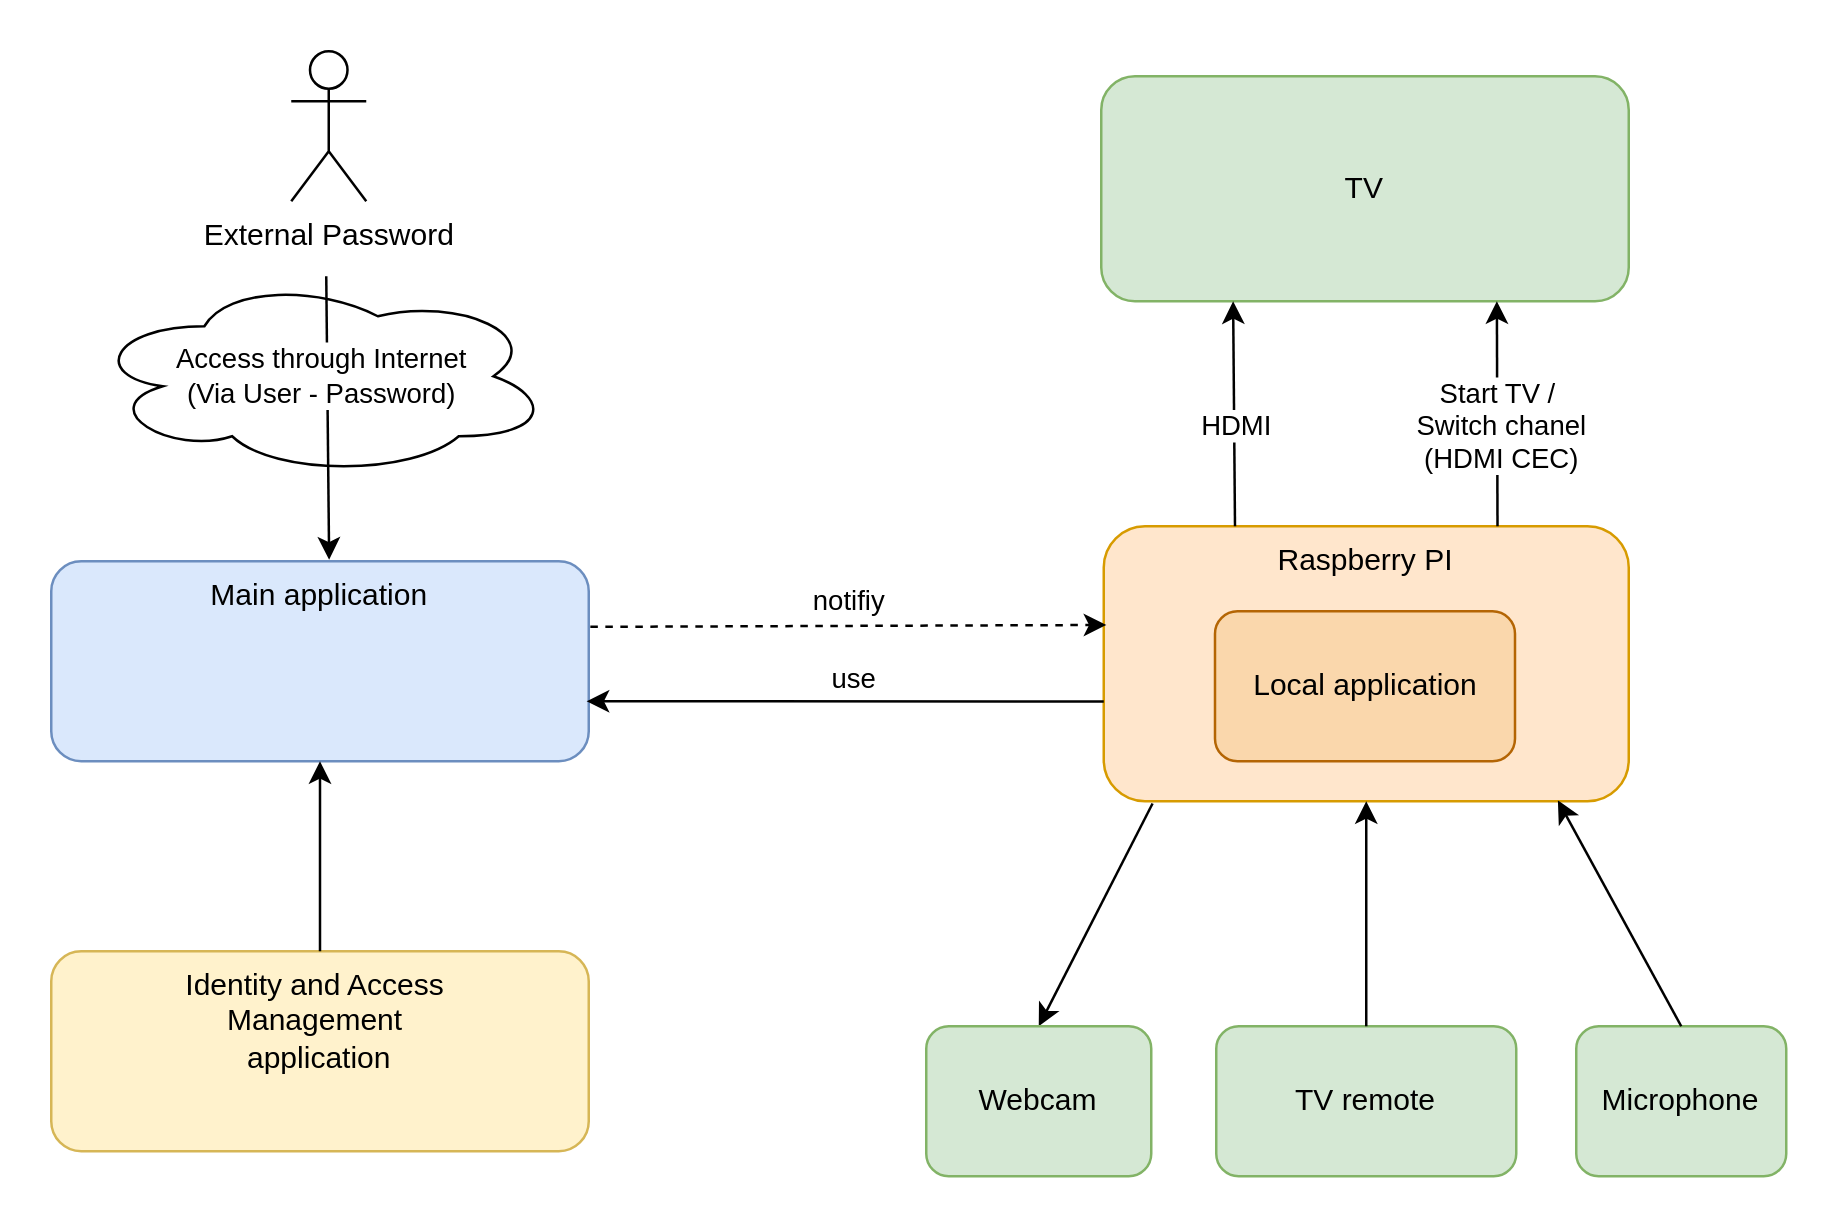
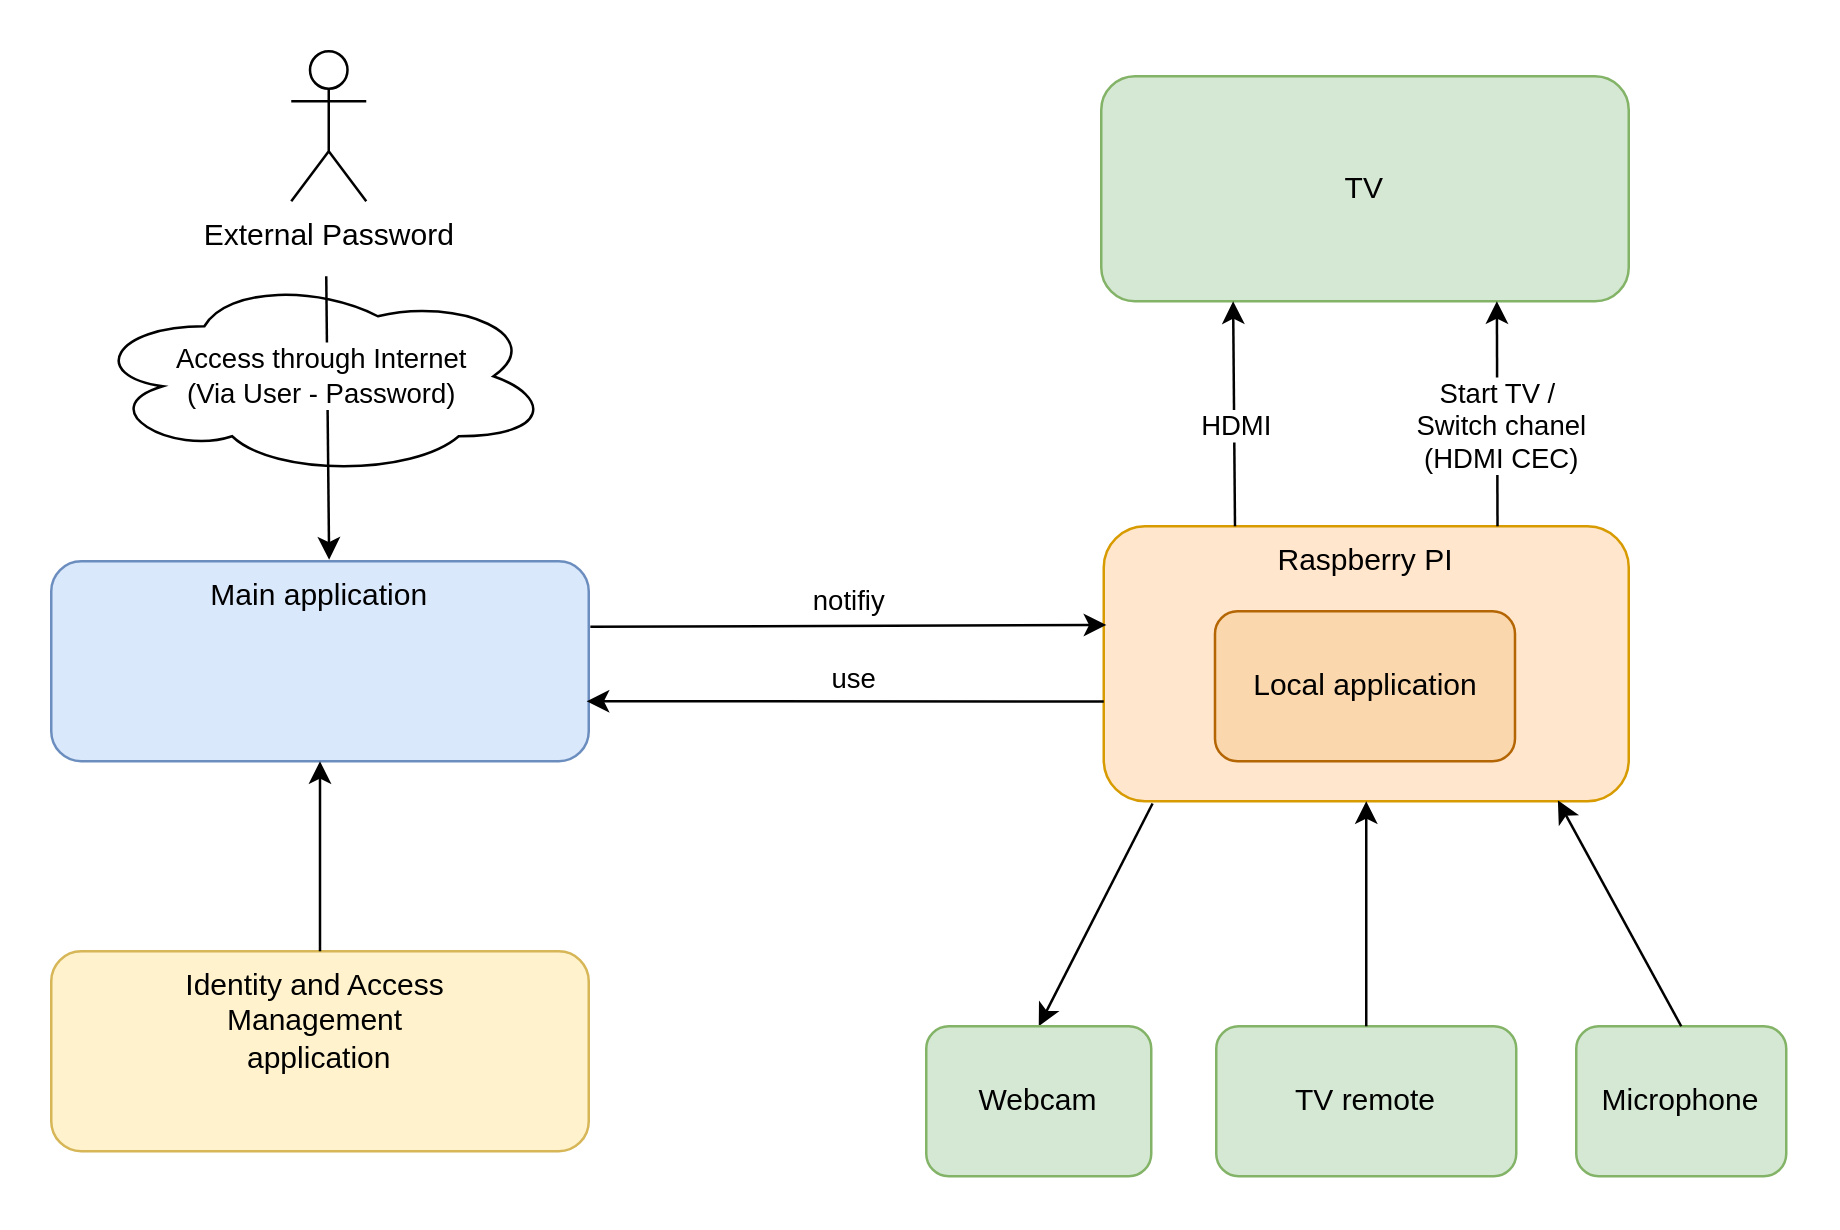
(841, 626) -> (841, 626)
